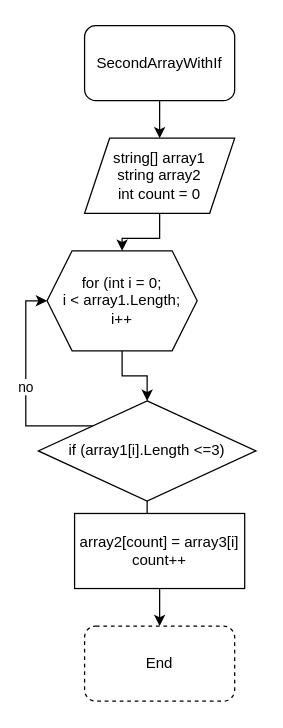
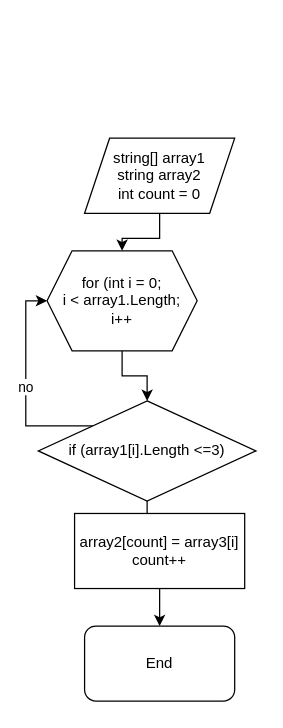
(159, 63) -> none
(159, 124) -> none
(159, 663) -> (159, 663)
